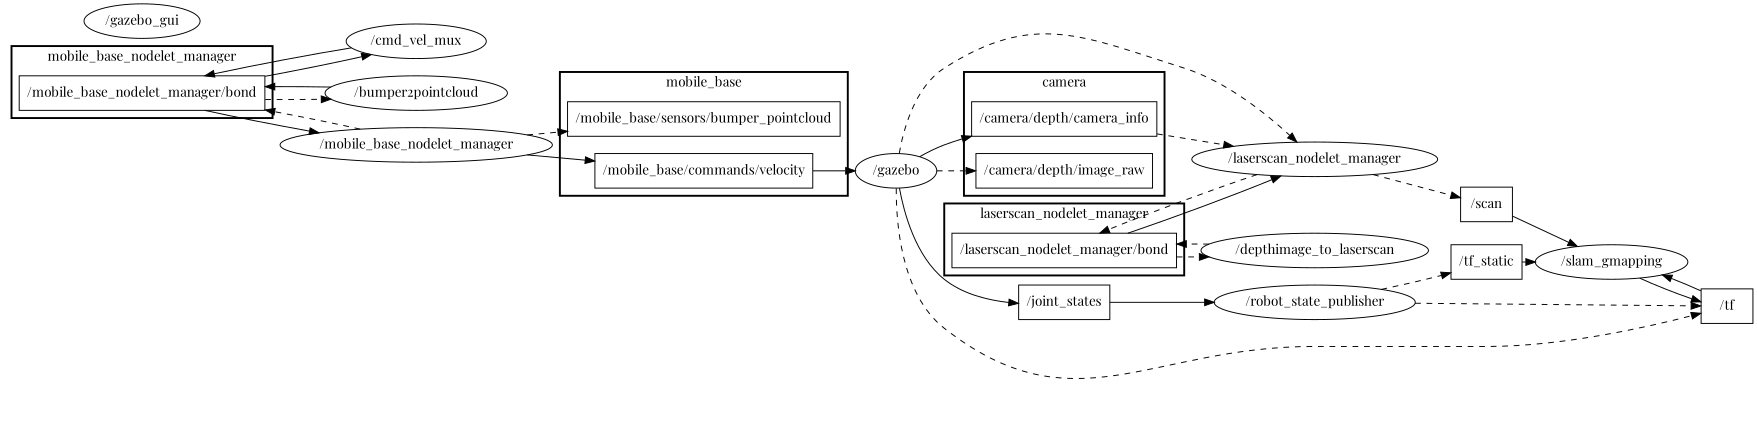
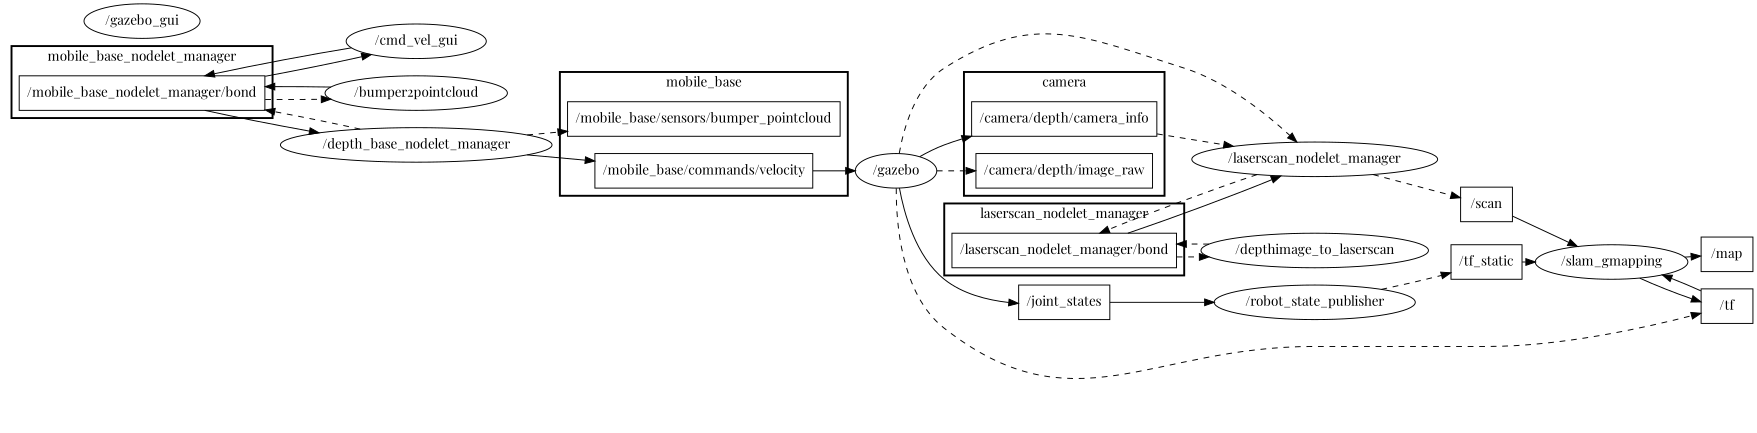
(416, 41) -> (416, 41)
(416, 145) -> (416, 145)
none -> (1727, 254)
(1553, 305) -> none
